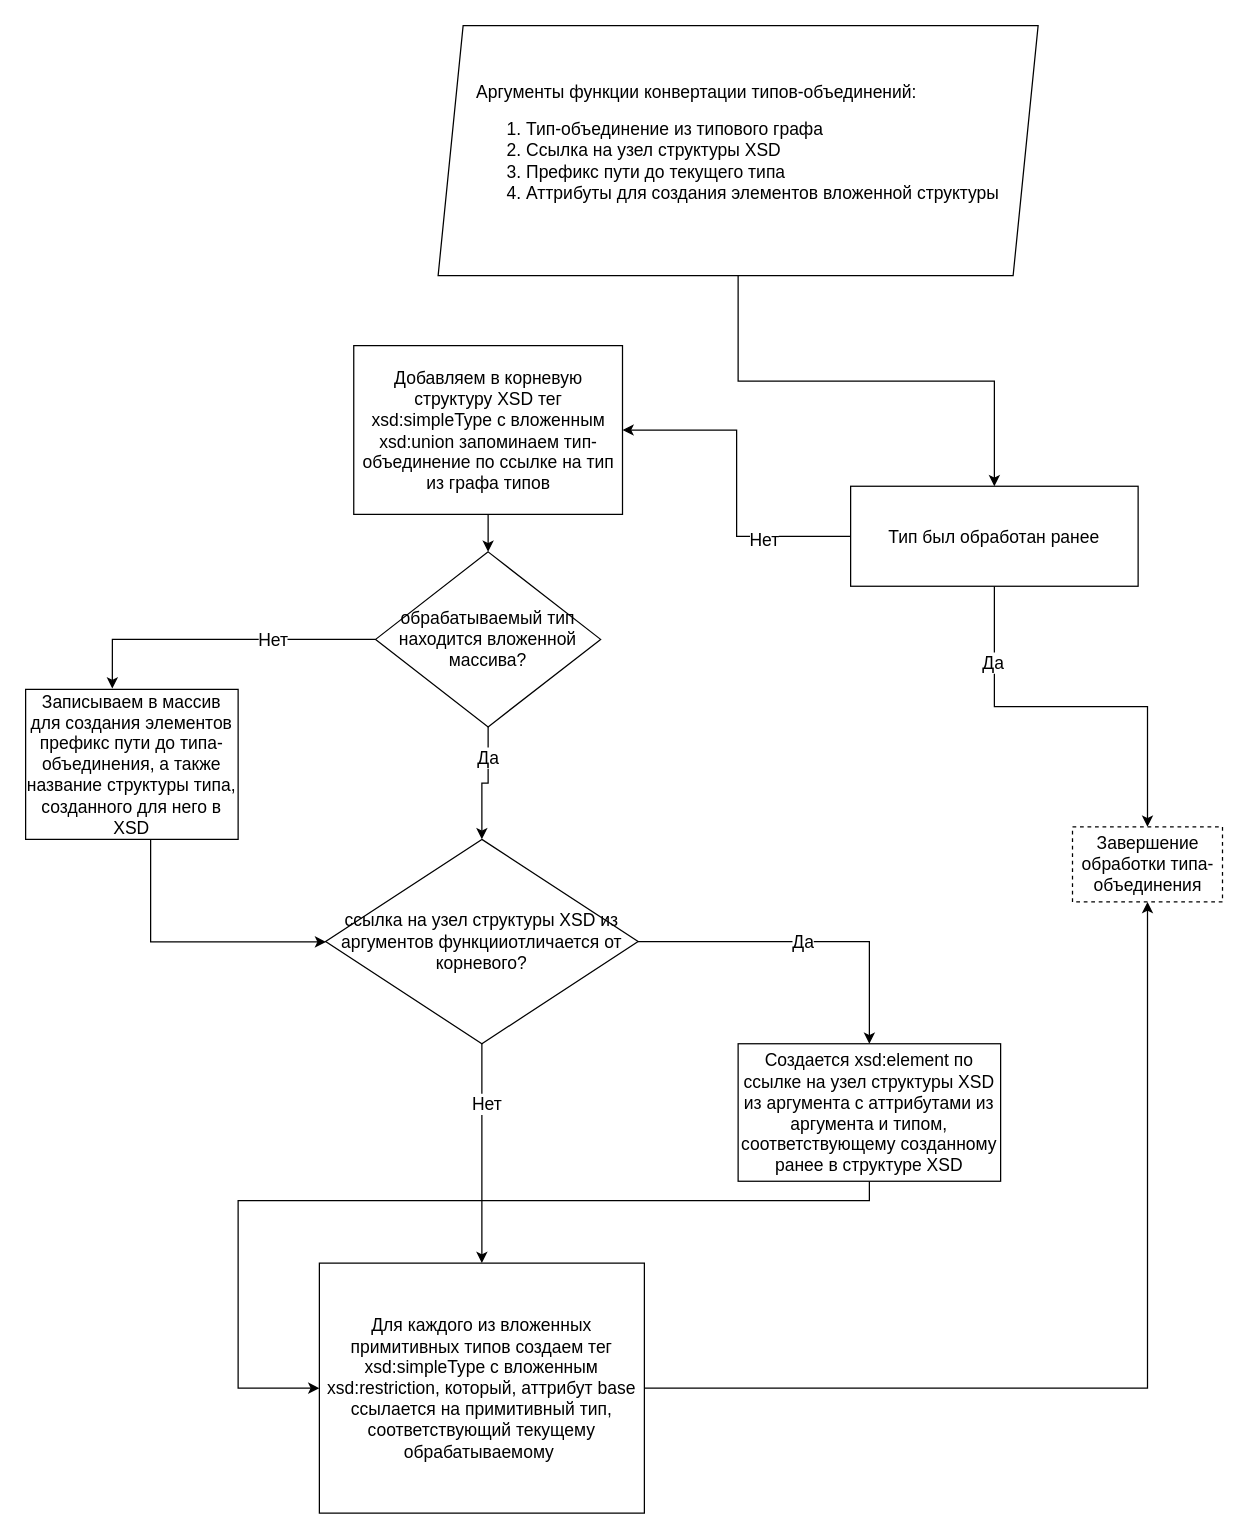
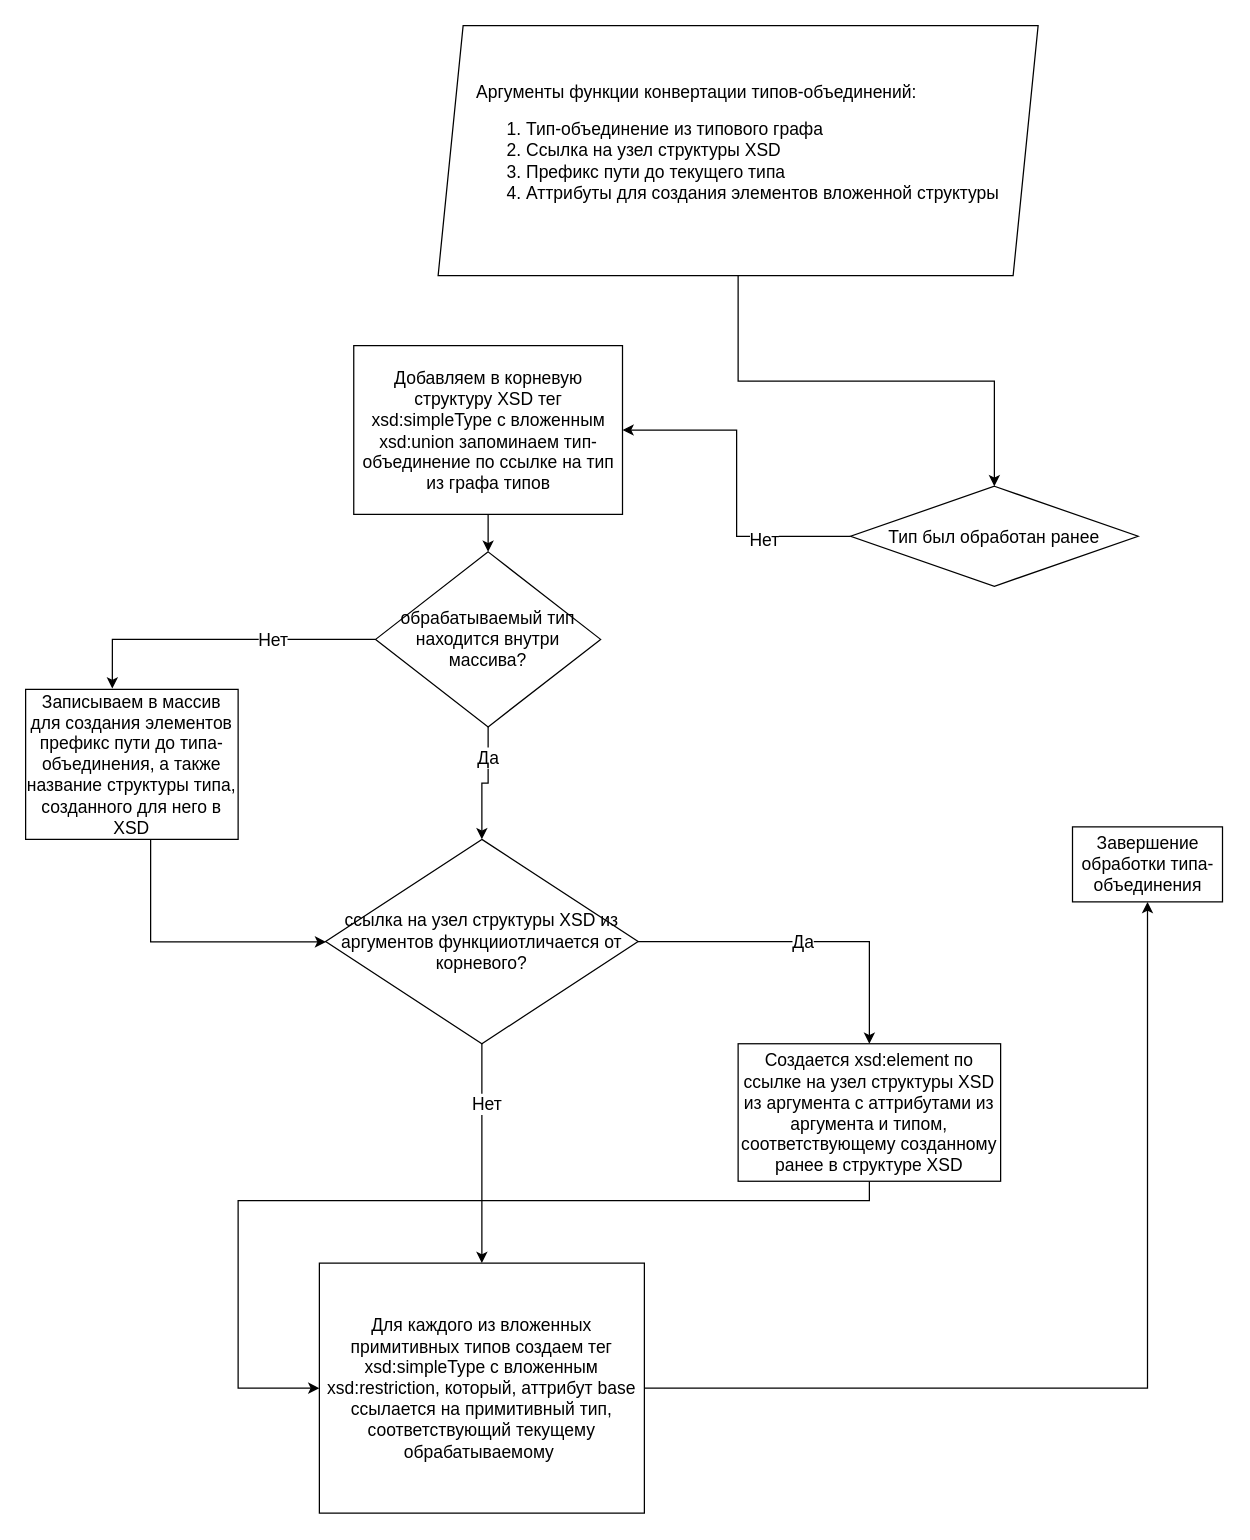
(994, 536) -> (994, 536)
(488, 639) -> (488, 639)
(1066, 707) -> none
(1148, 864) -> (1148, 864)
